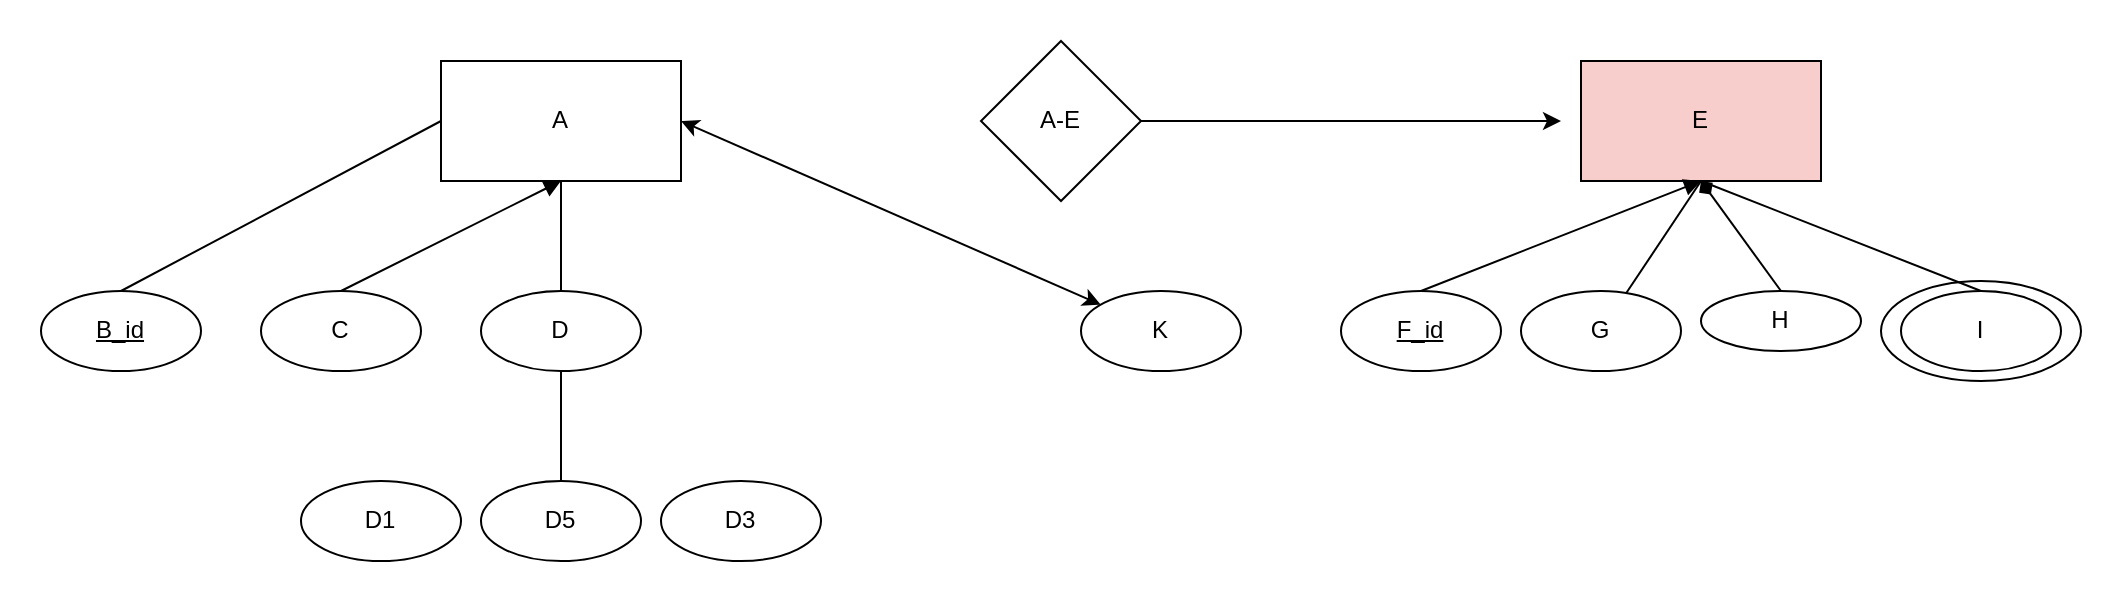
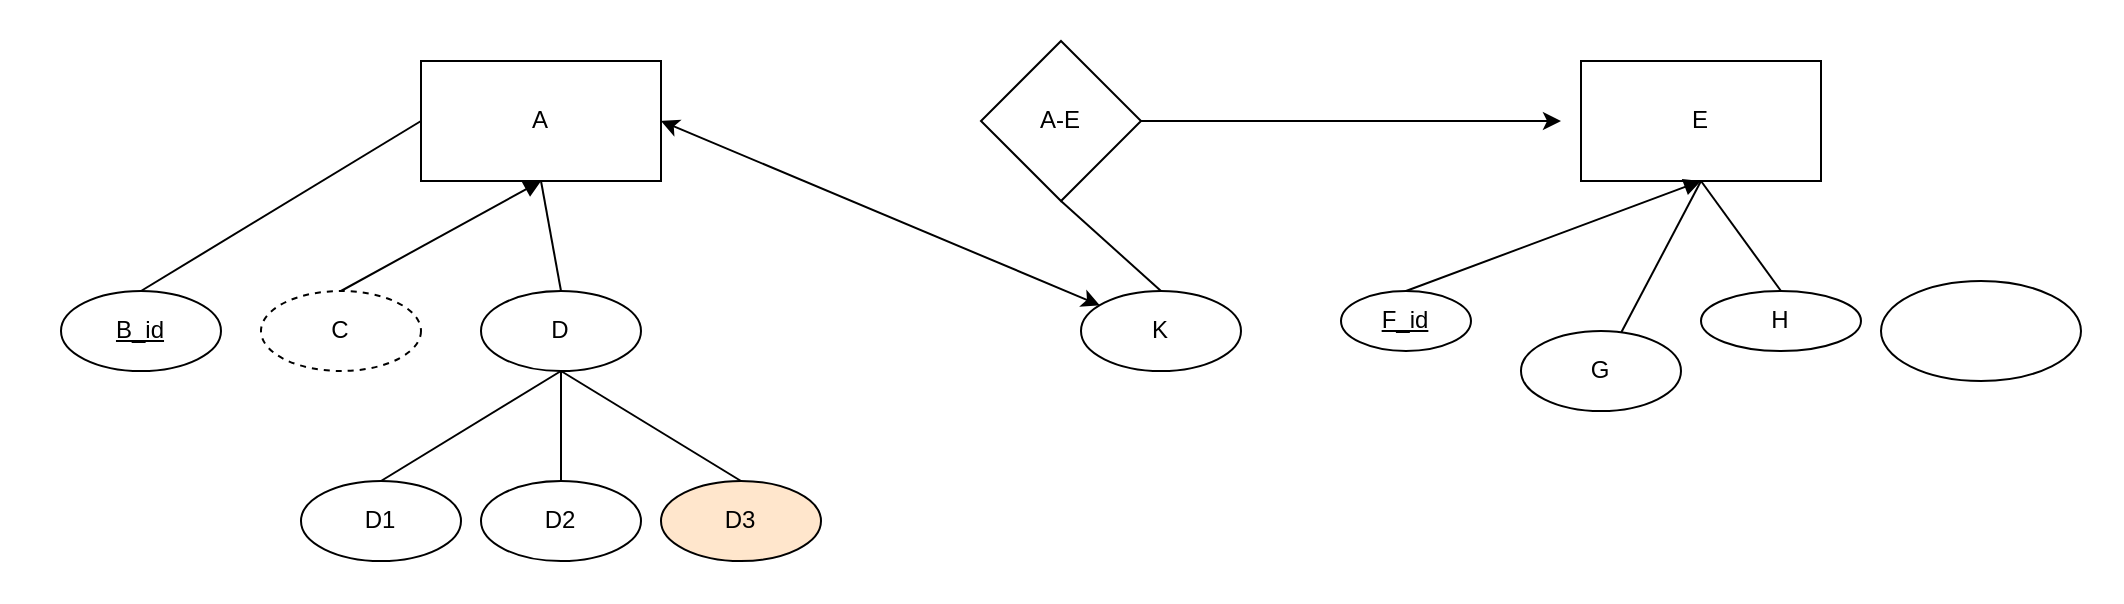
(561, 121) -> (541, 121)
(1701, 121) -> (1701, 121)
(1710, 193) -> (1707, 190)
(1844, 237) -> none
none -> (1111, 246)
(121, 331) -> (141, 331)
(341, 331) -> (341, 331)
(1421, 331) -> (1406, 321)
(1601, 331) -> (1601, 371)
(1981, 331) -> none
none -> (653, 427)
none -> (468, 428)
(561, 521) -> (561, 521)
(741, 521) -> (741, 521)
